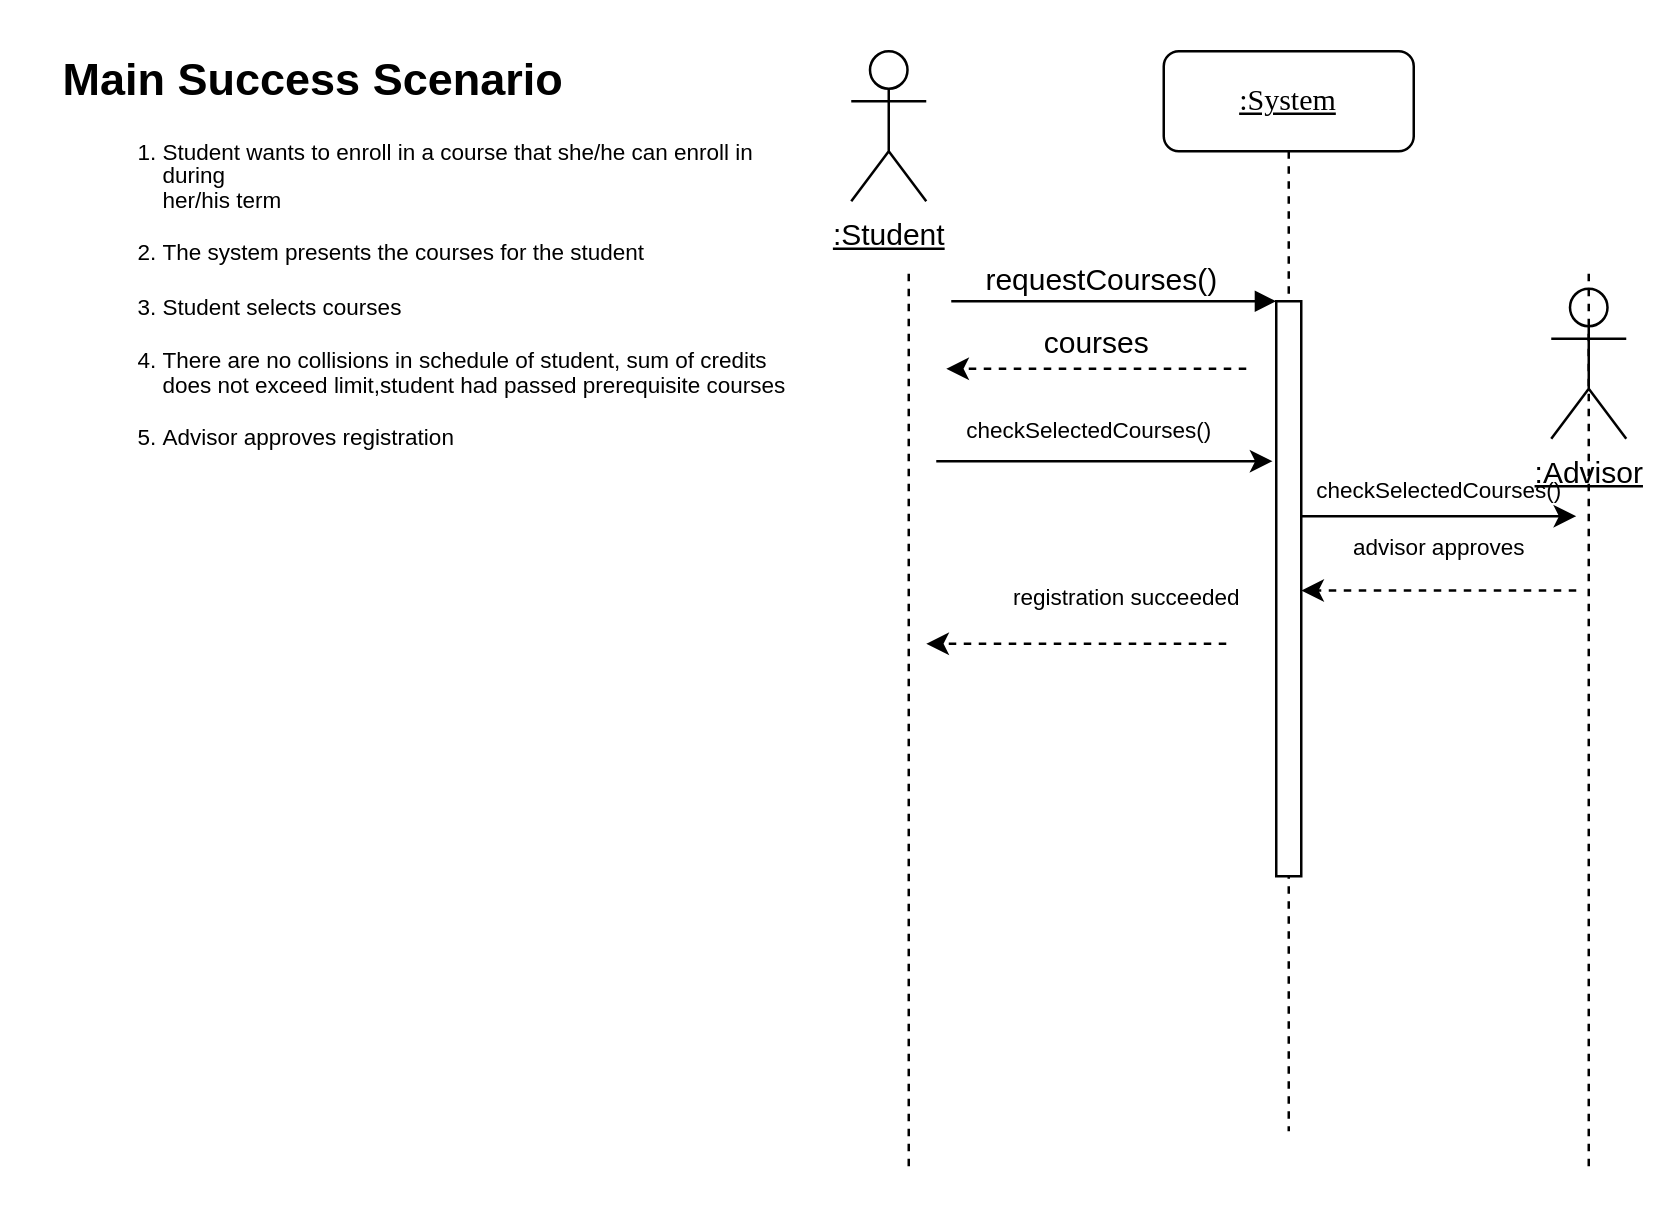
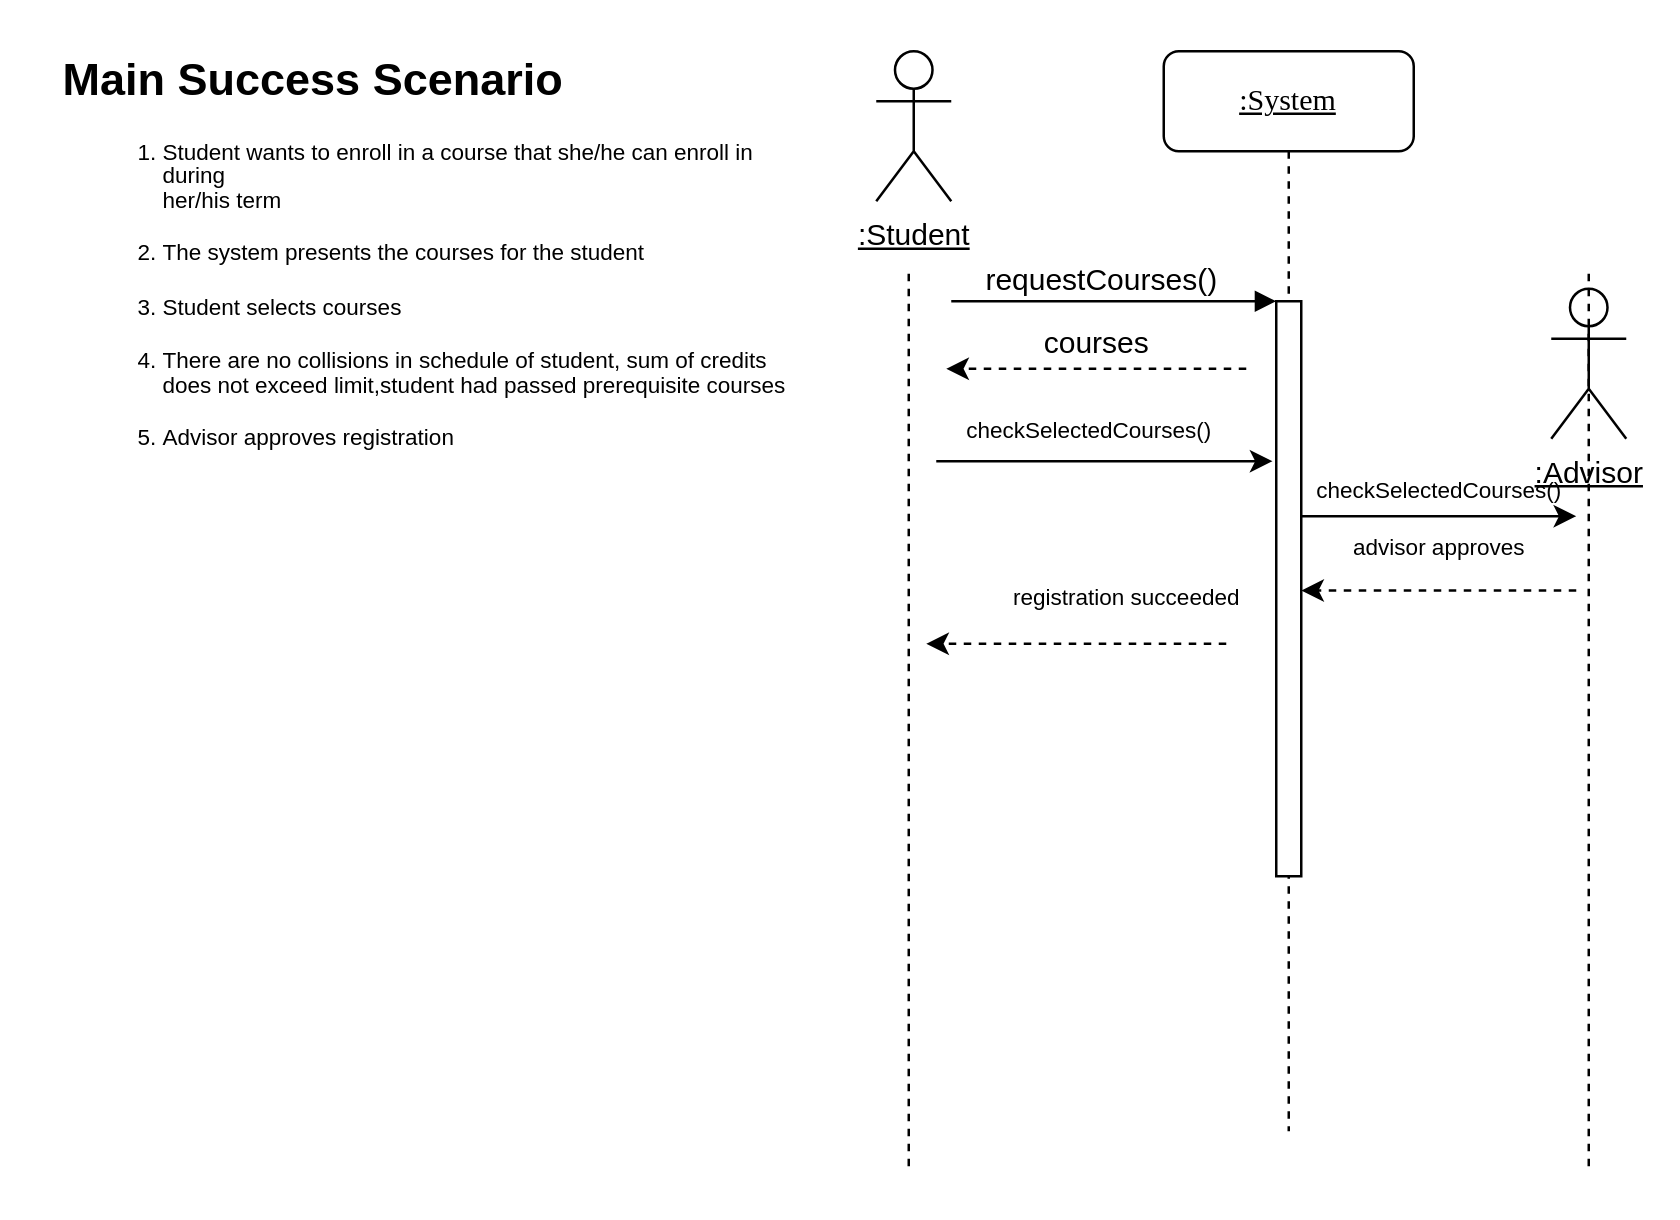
(889, 126) -> (914, 126)
